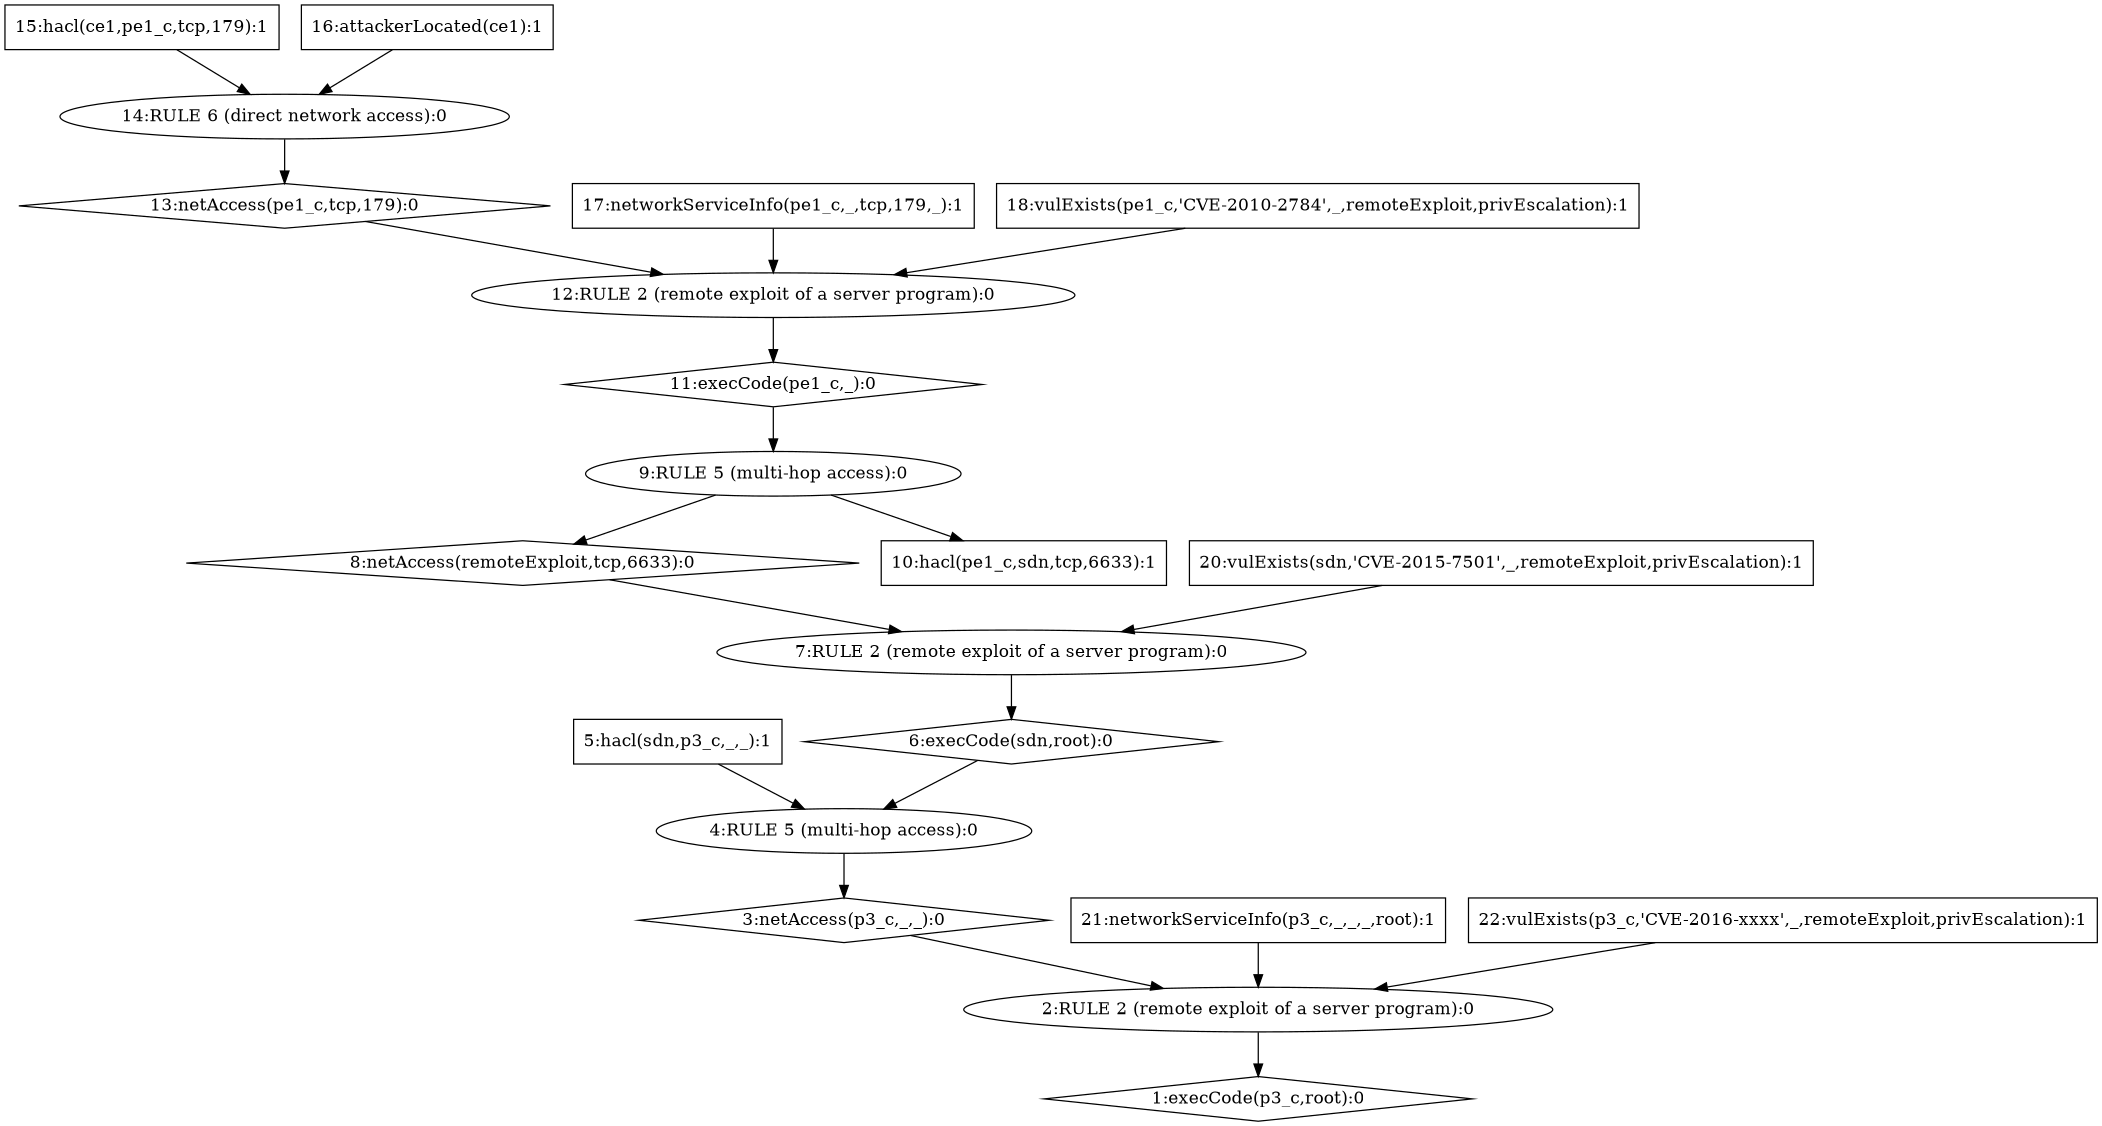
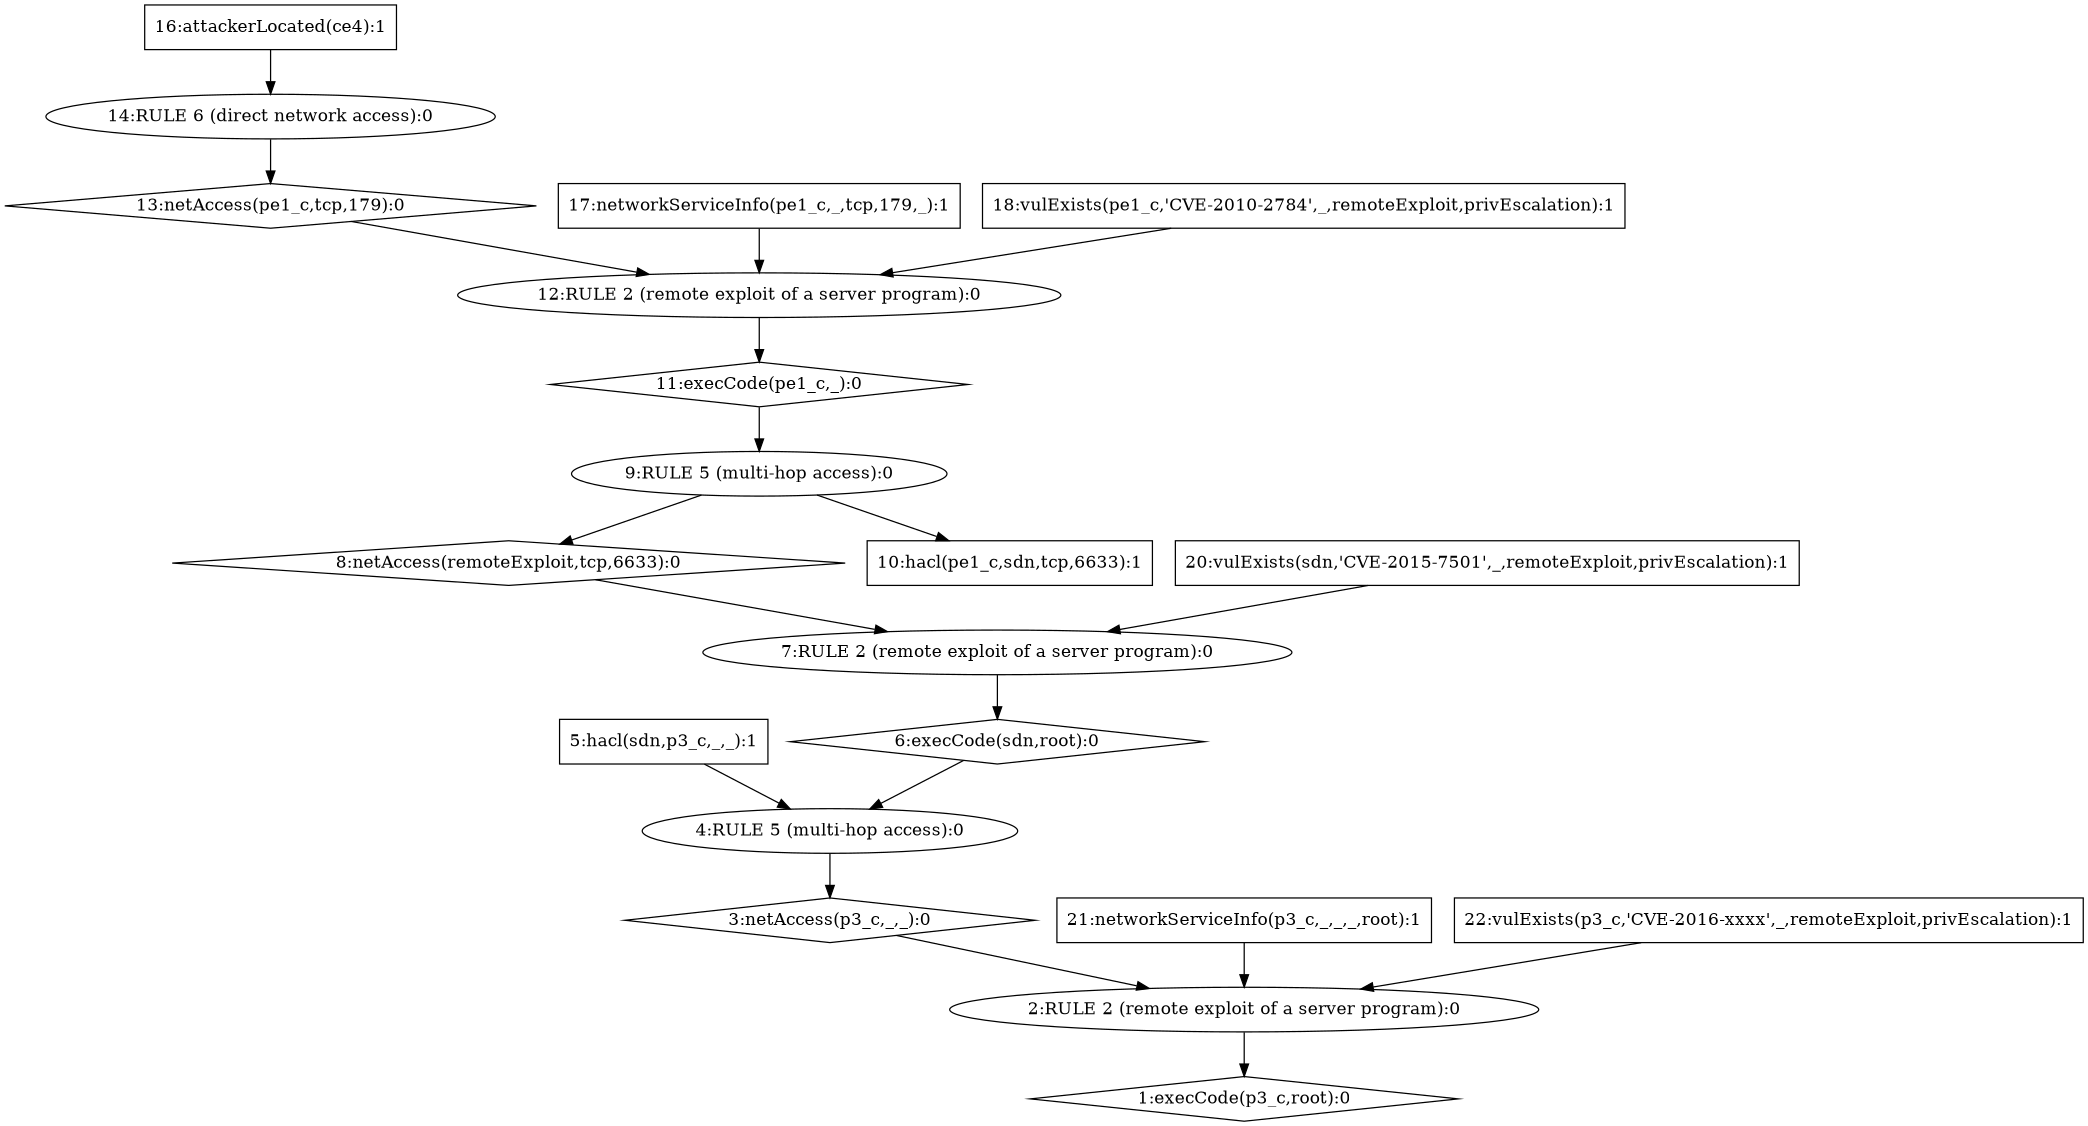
(142, 27) -> none
(427, 27) -> (271, 27)
